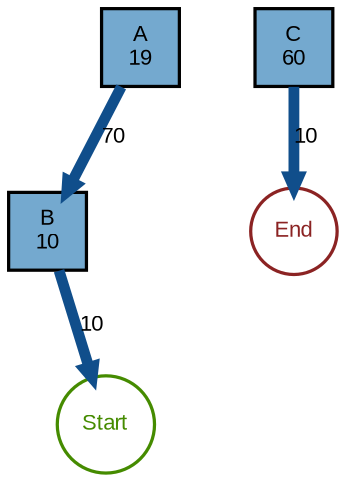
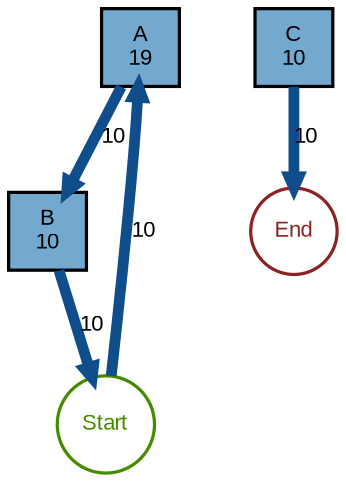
(294, 48) -> (294, 48)
(113, 137) -> (113, 137)
none -> (126, 237)
